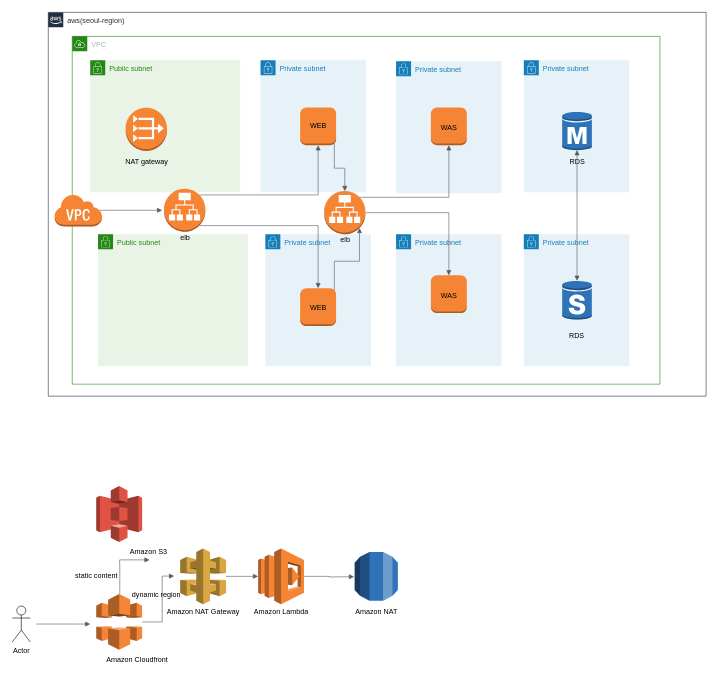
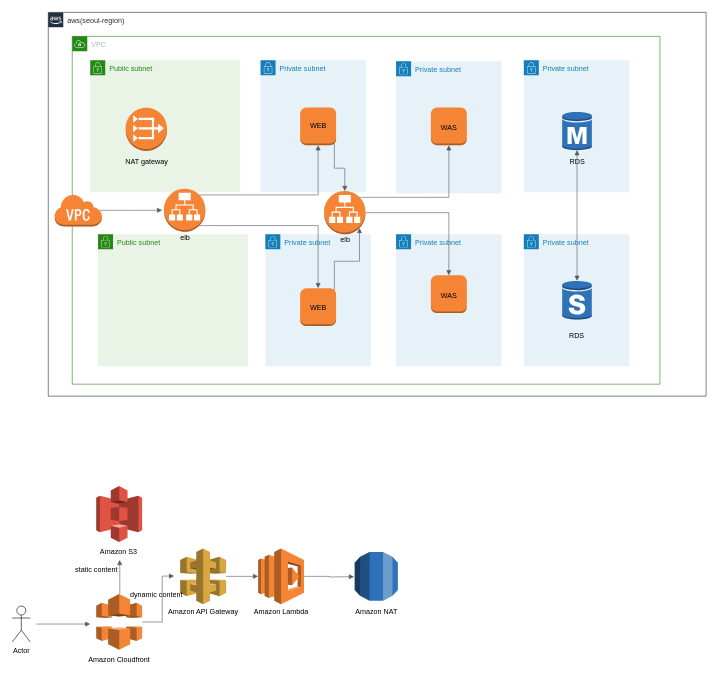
(148, 552) -> (118, 552)
(96, 576) -> (96, 570)
(157, 595) -> (157, 595)
(203, 612) -> (203, 612)
(137, 660) -> (119, 660)
